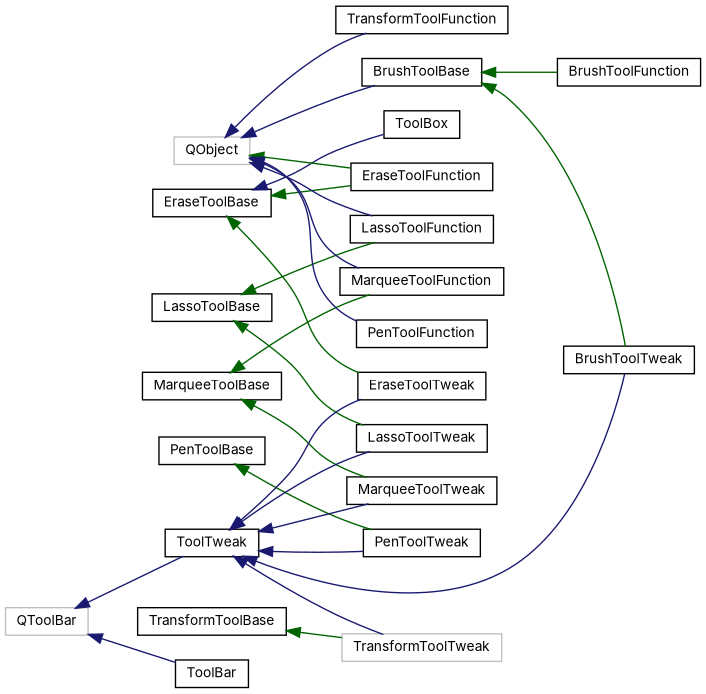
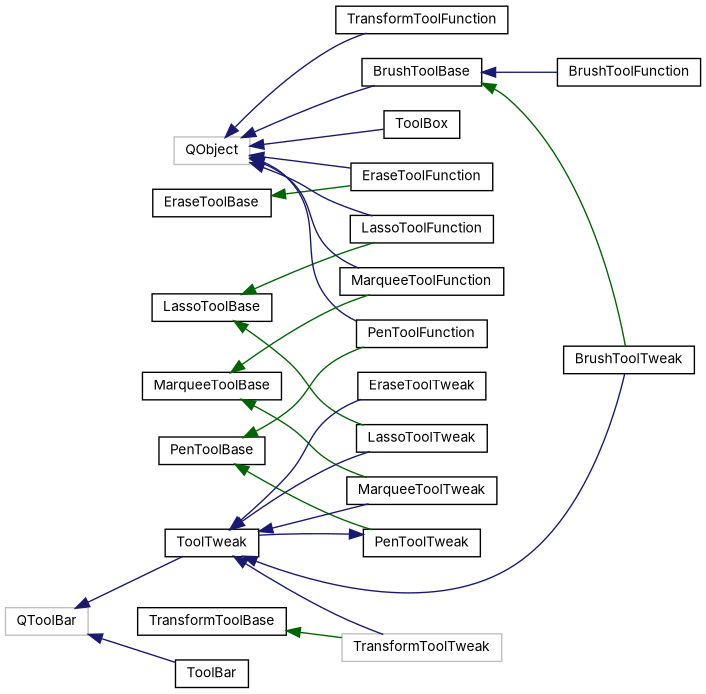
(527, 72) -> (527, 72)
(326, 155) -> (324, 137)
(296, 161) -> (307, 163)
(299, 301) -> none
none -> (303, 396)
(318, 552) -> (304, 534)
